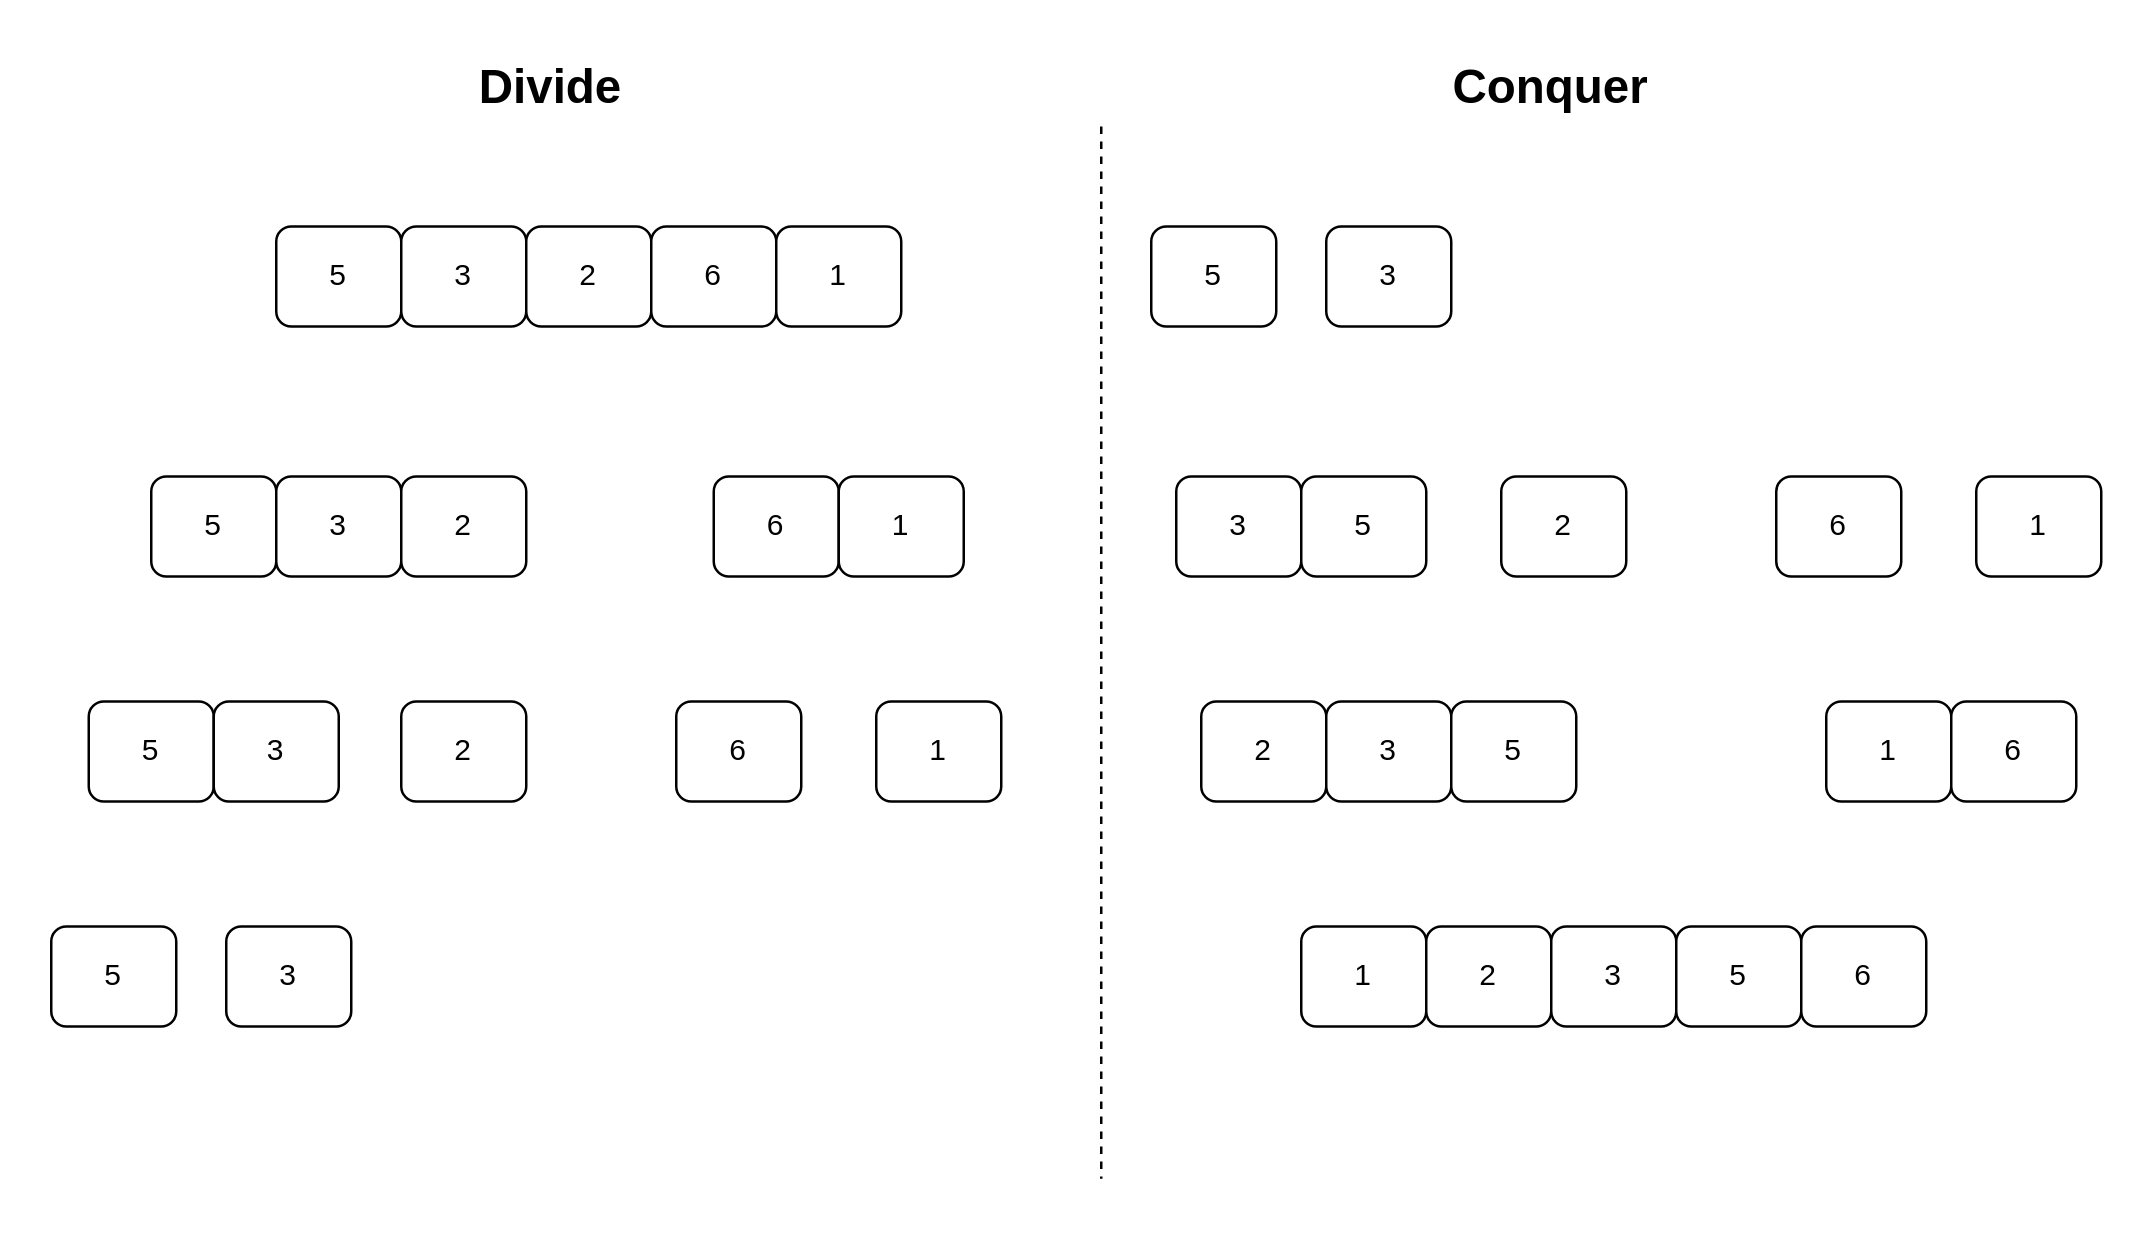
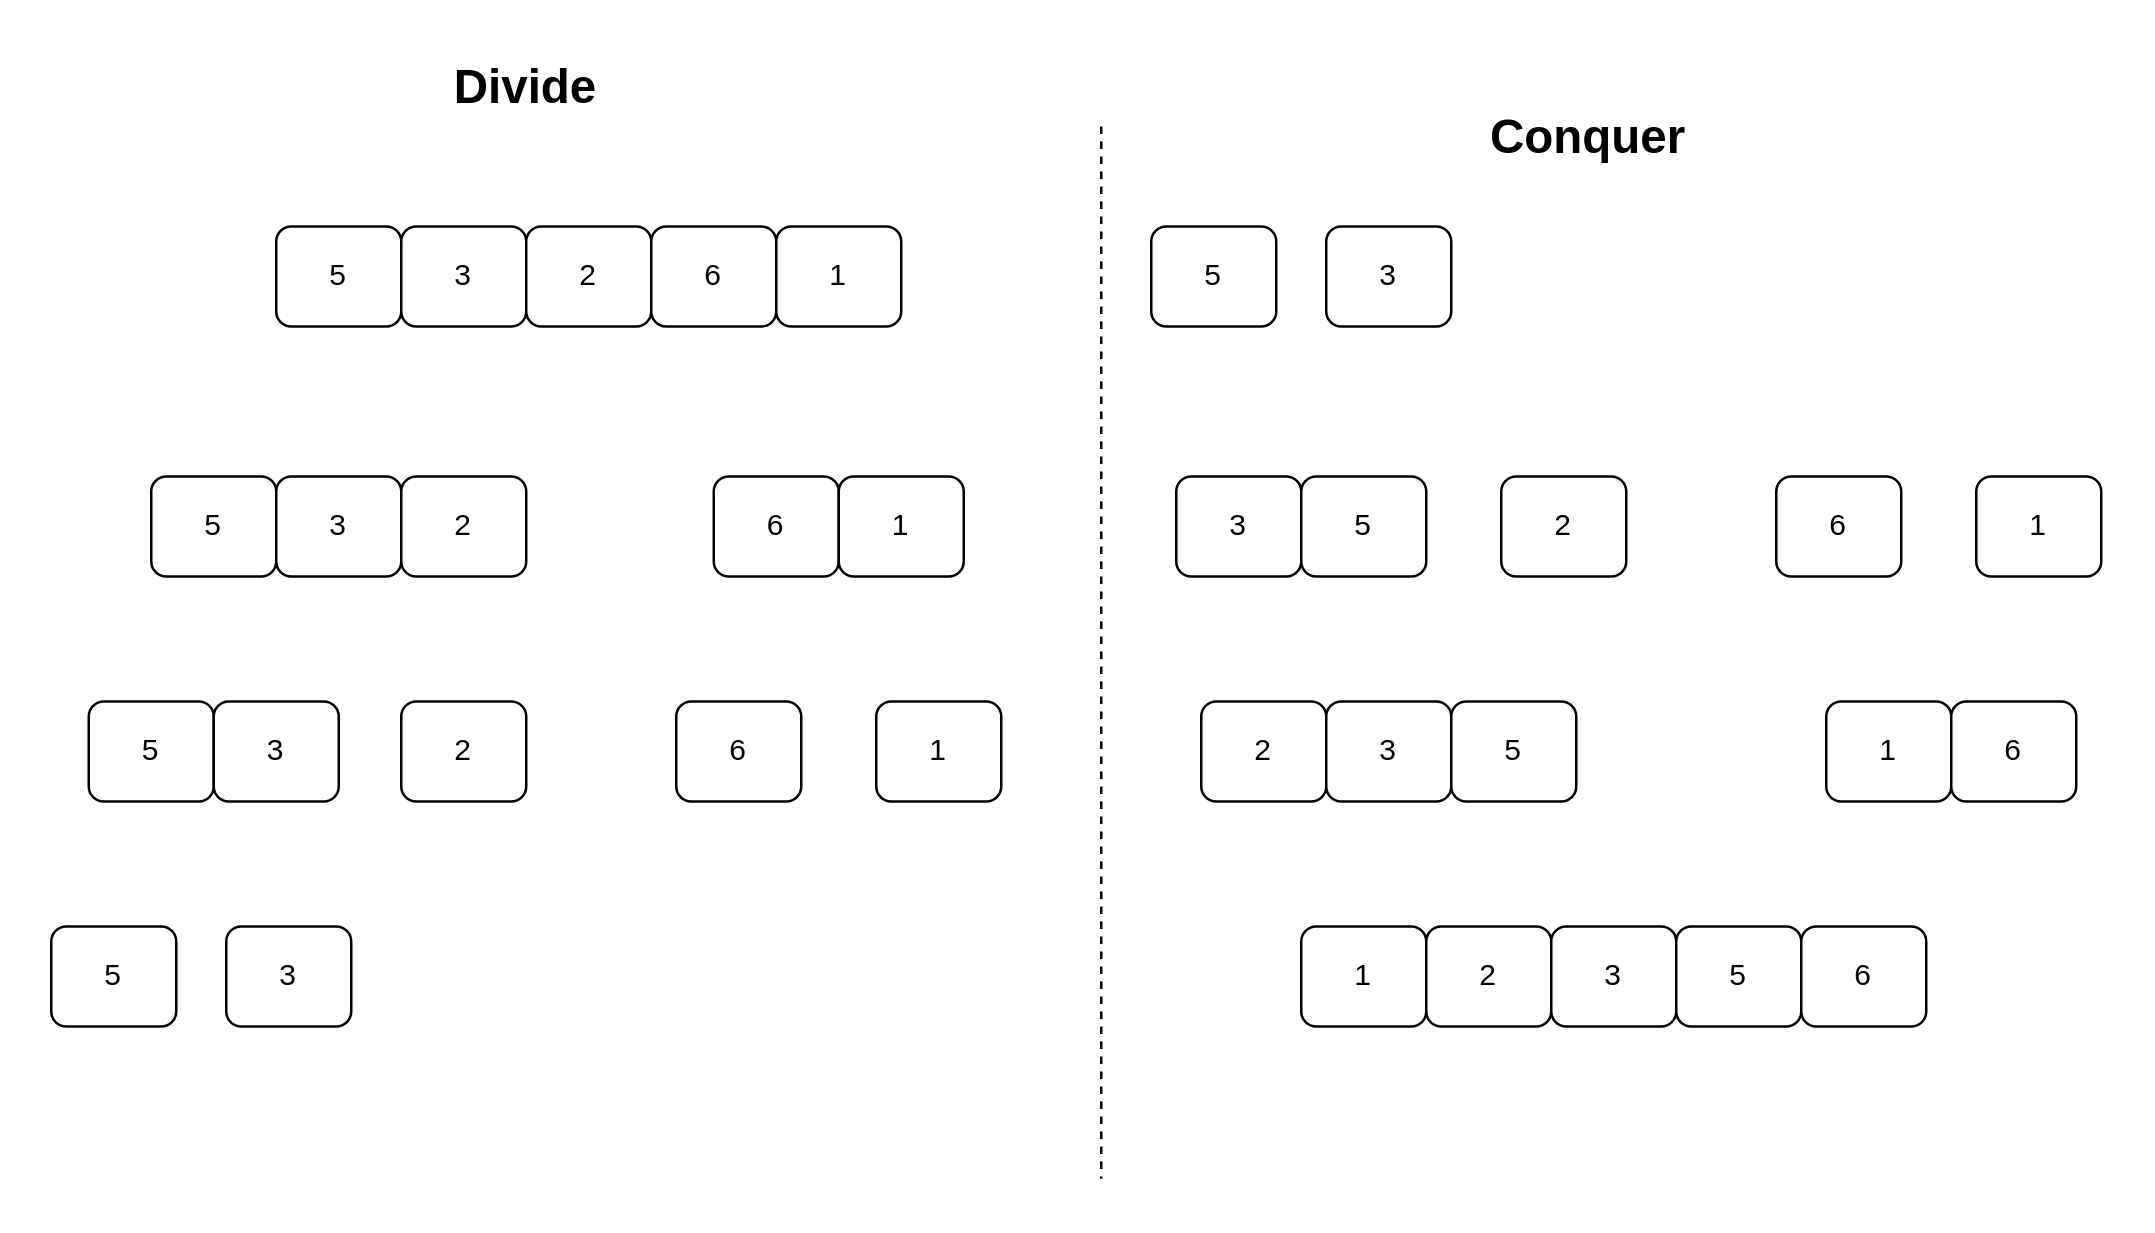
(551, 89) -> (526, 89)
(1551, 89) -> (1589, 139)
